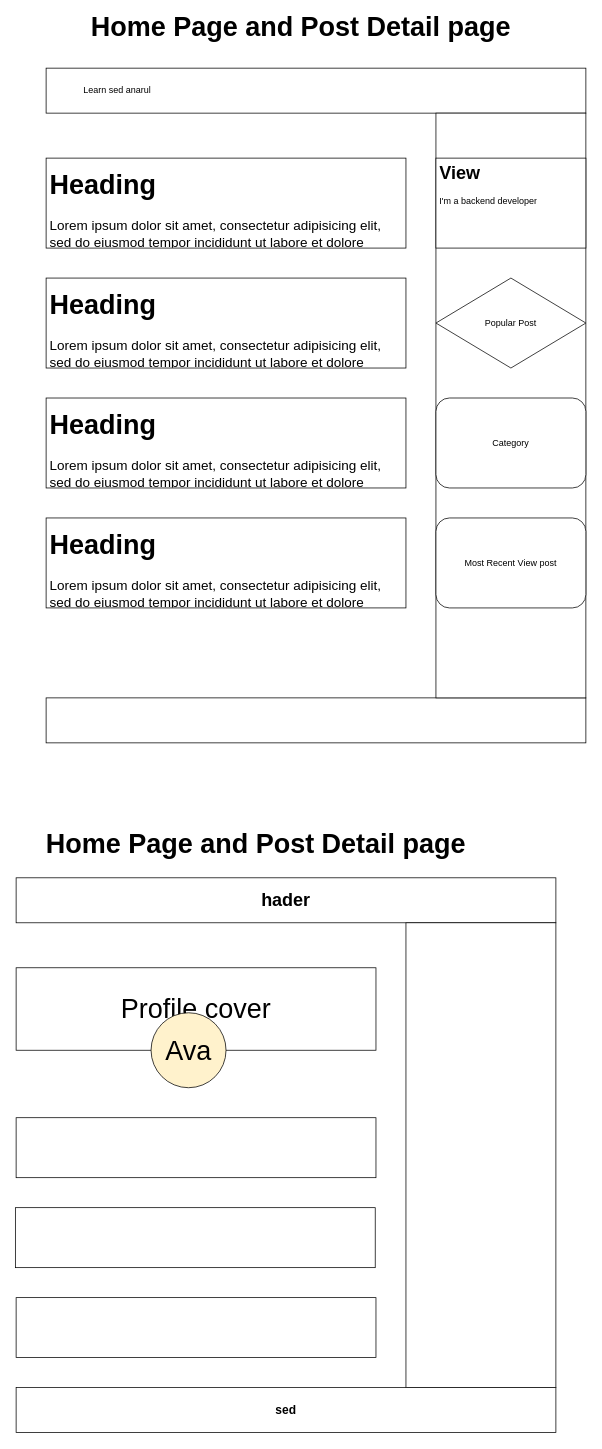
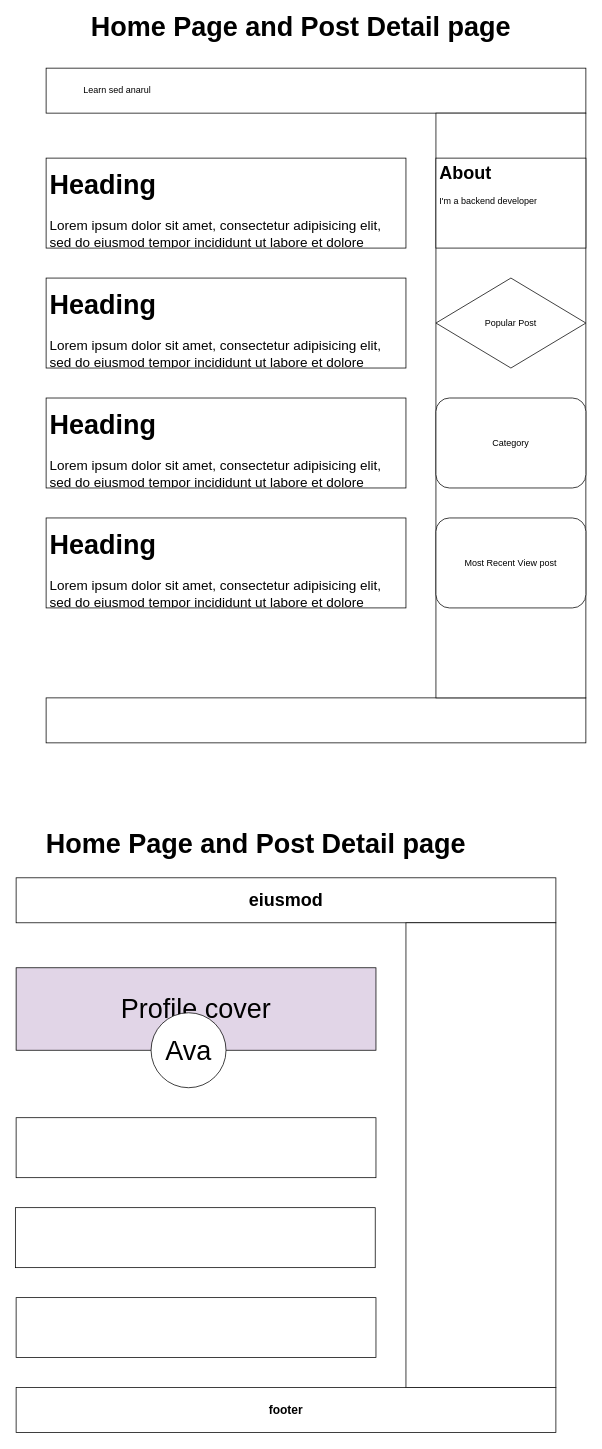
(492, 161) -> (492, 161)
(286, 900) -> (286, 900)
(196, 1009) -> (196, 1009)
(189, 1050) -> (189, 1050)
(286, 1410) -> (286, 1410)
